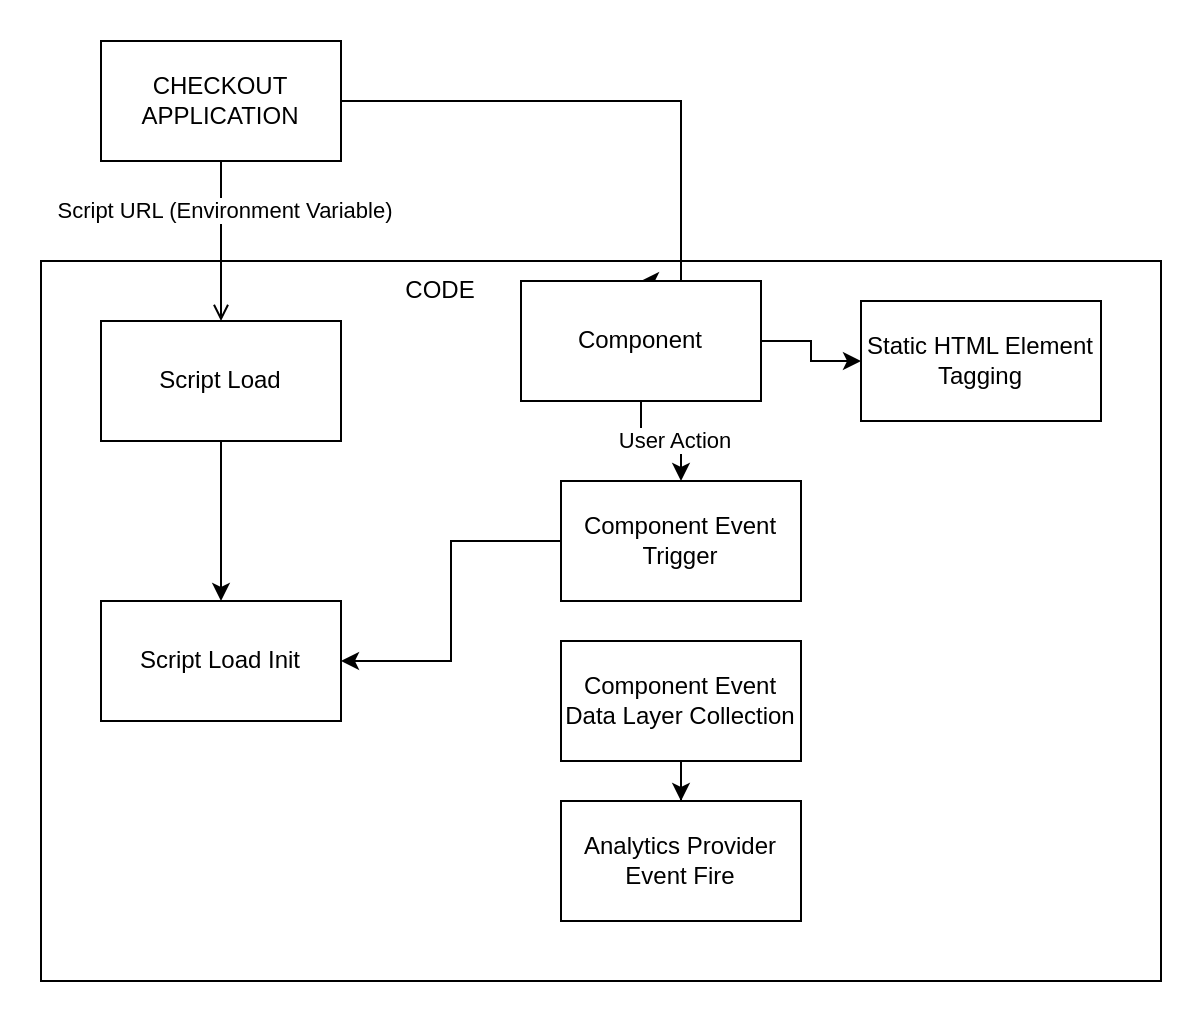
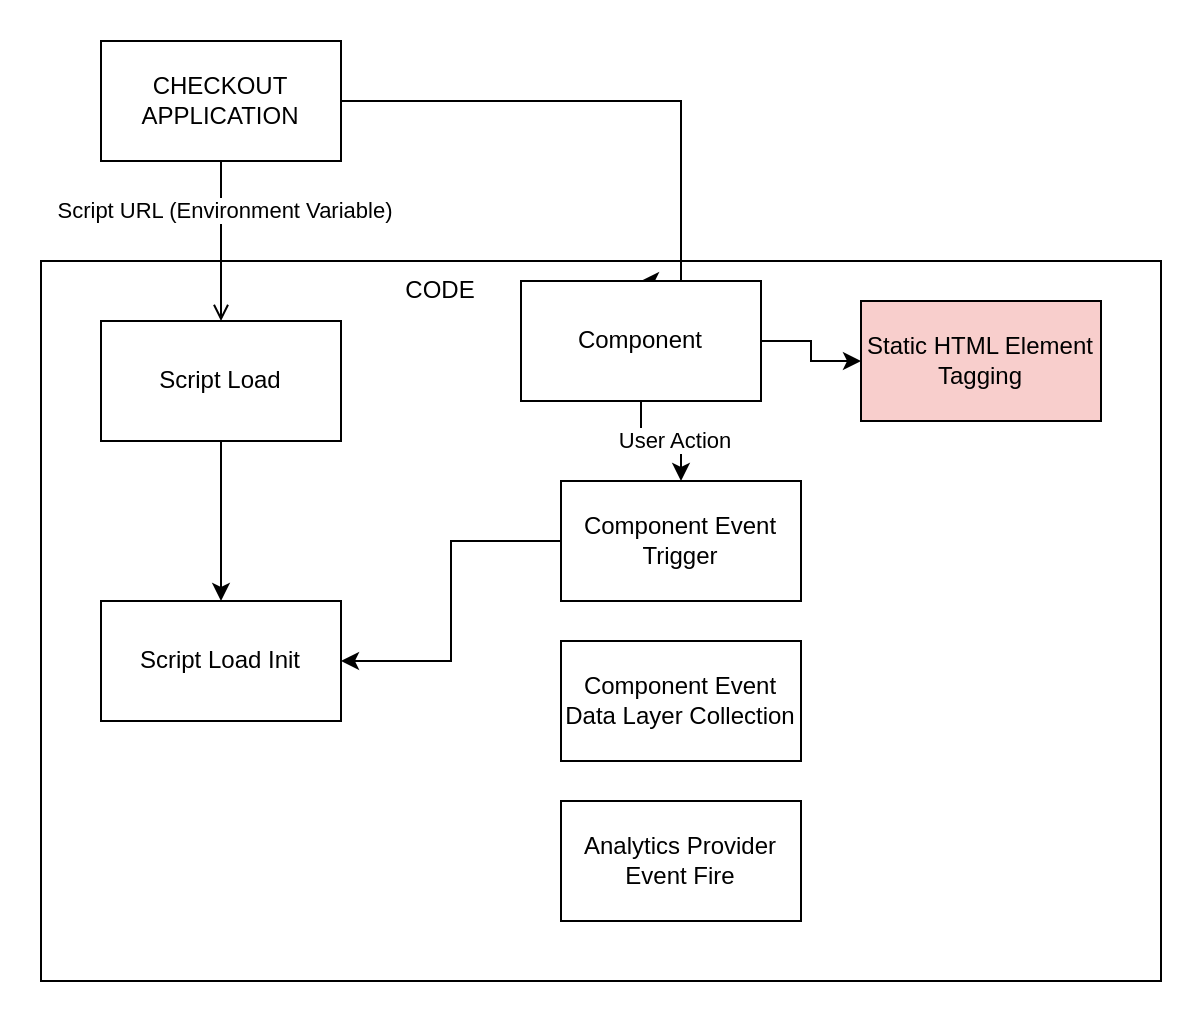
(981, 361) -> (981, 361)
(681, 788) -> none
